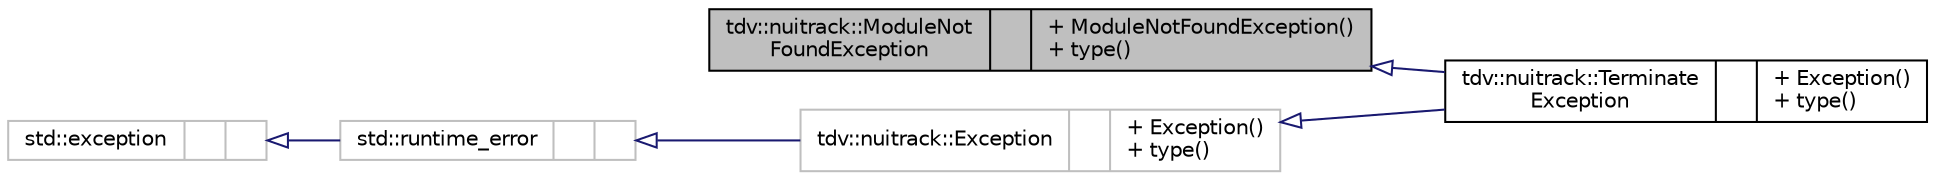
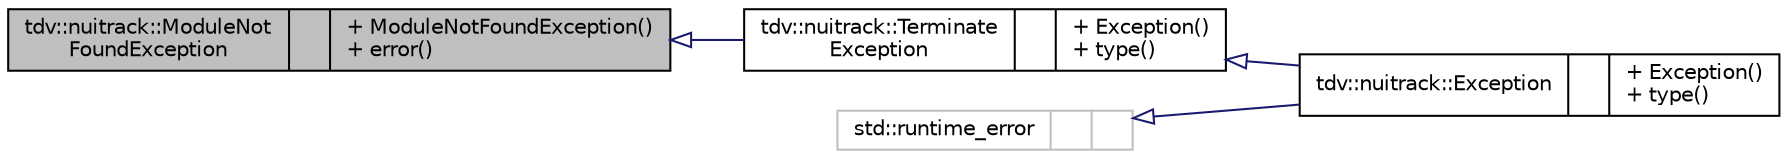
(1090, 50) -> (391, 50)
(1373, 115) -> (1273, 63)
(137, 140) -> none
(1040, 140) -> (1540, 85)
